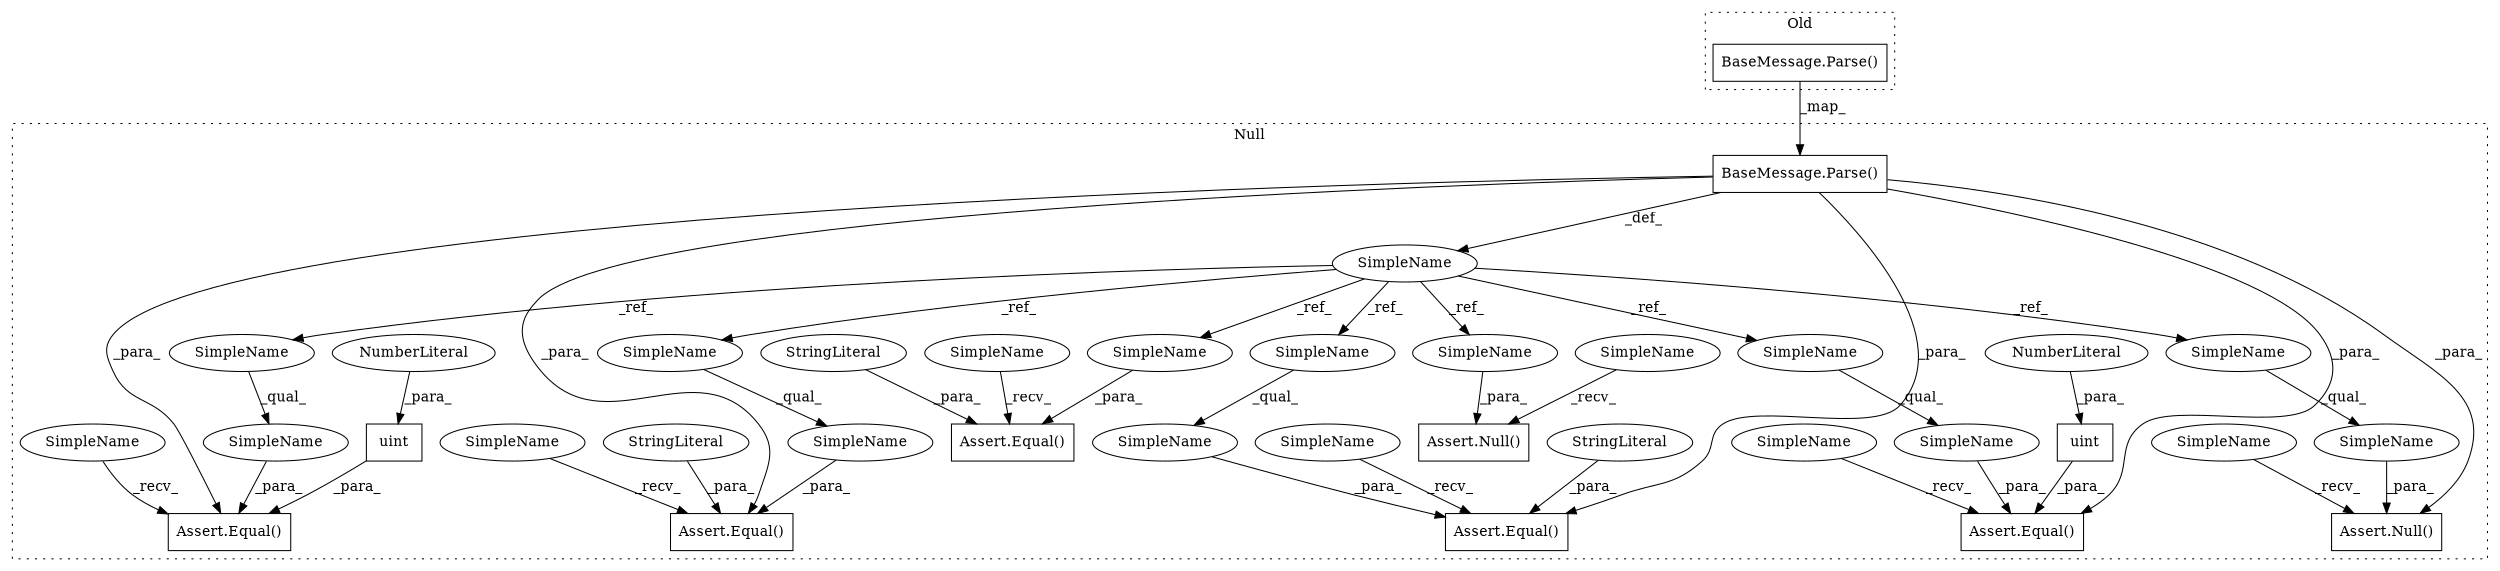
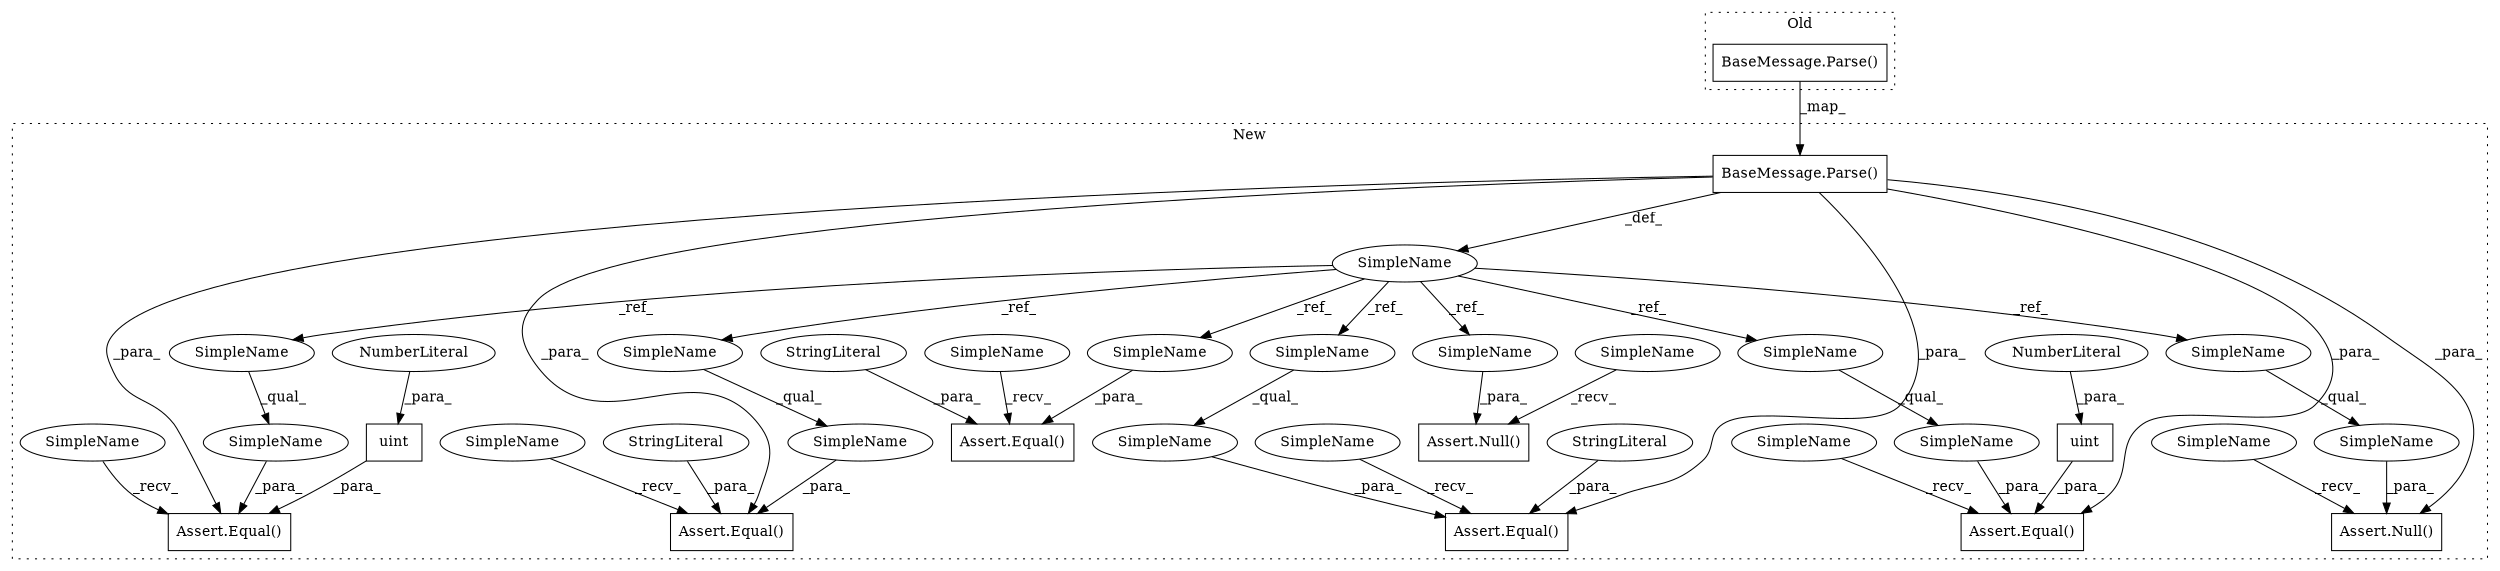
(1250, 135) -> (1250, 135)
